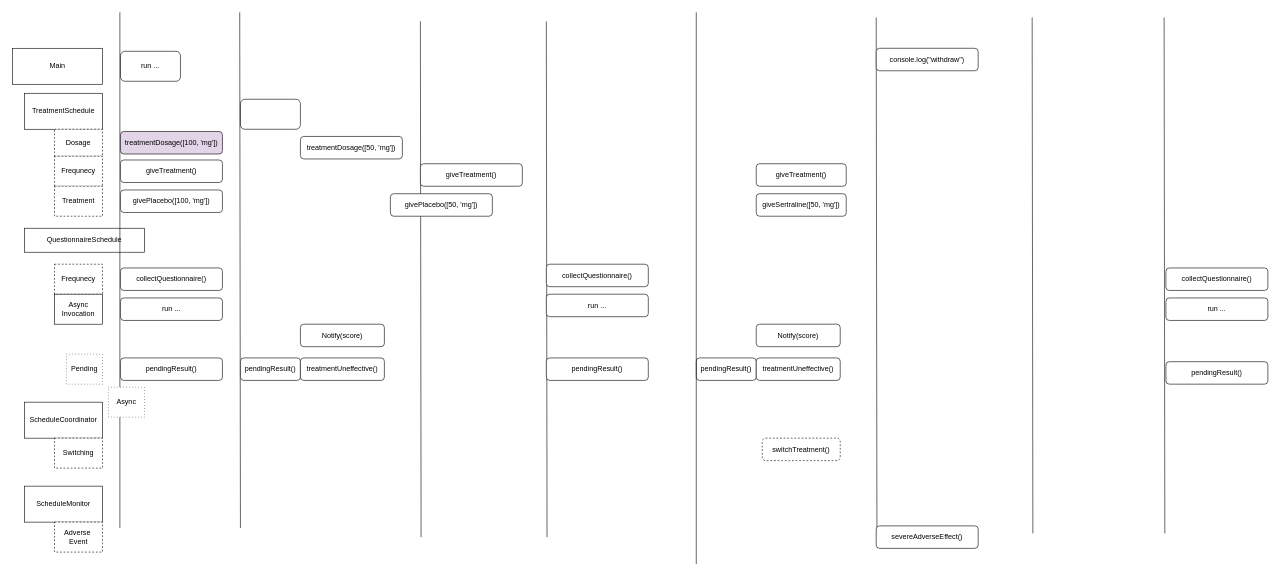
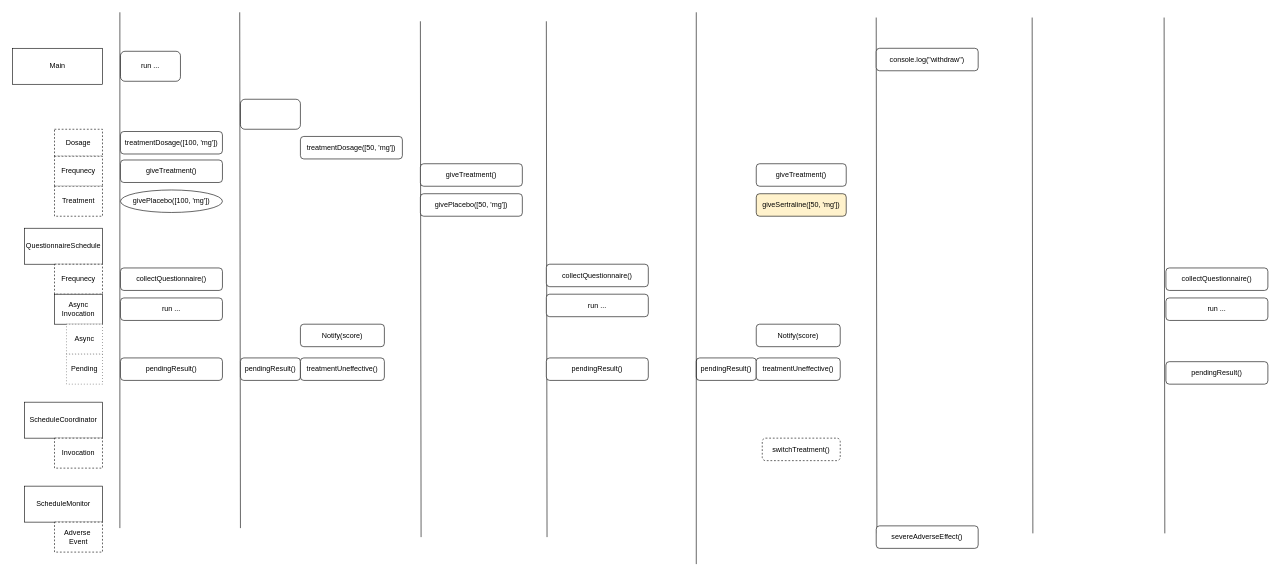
(63, 111) -> none
(171, 143) -> (171, 143)
(171, 201) -> (171, 201)
(441, 205) -> (471, 205)
(801, 205) -> (801, 205)
(84, 240) -> (63, 246)
(126, 402) -> (84, 339)
(78, 453) -> (78, 453)
